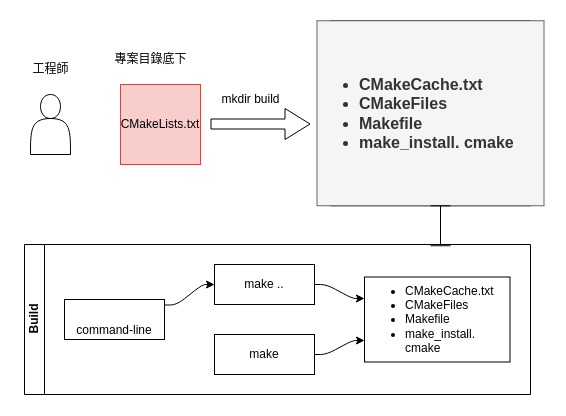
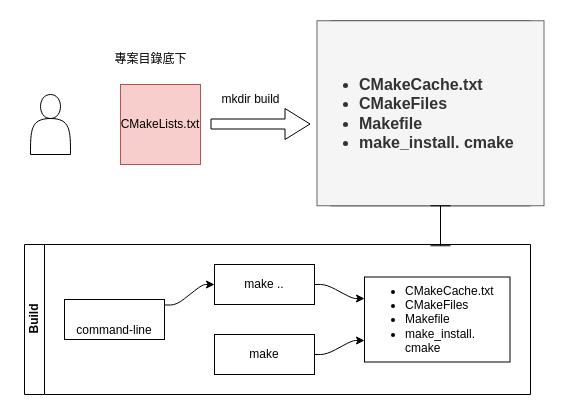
(51, 70) -> none
